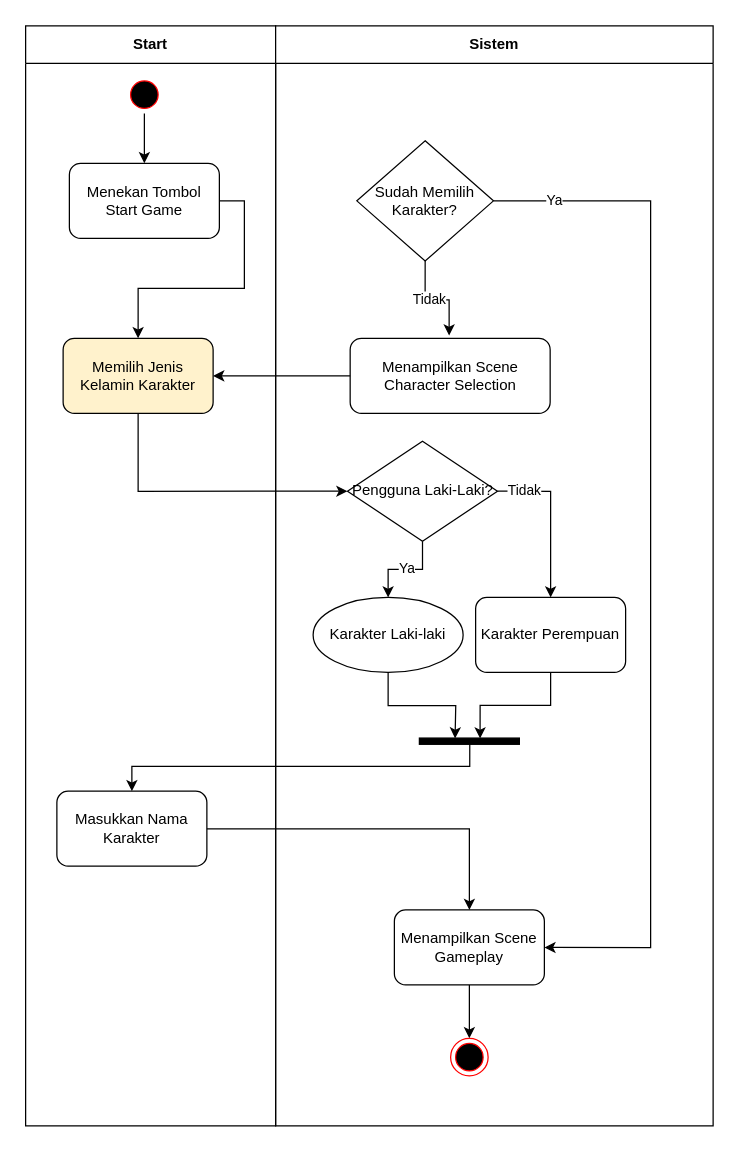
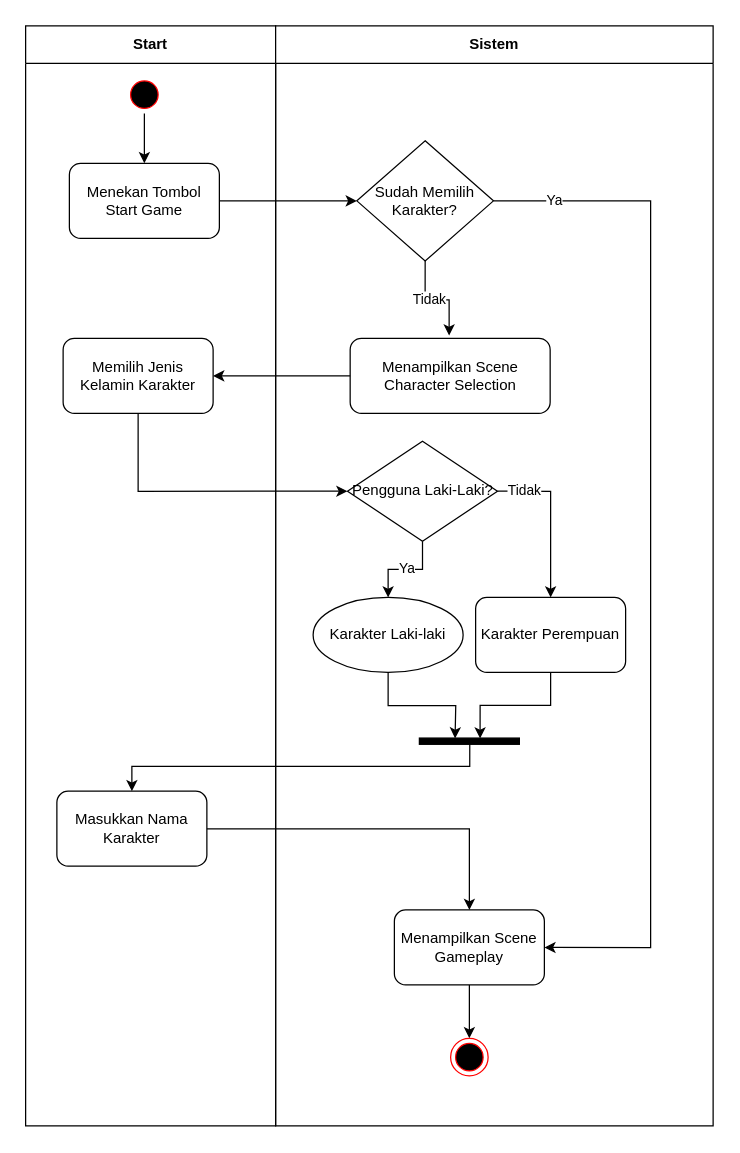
(215, 288) -> (296, 201)
(138, 376) -> (138, 376)
